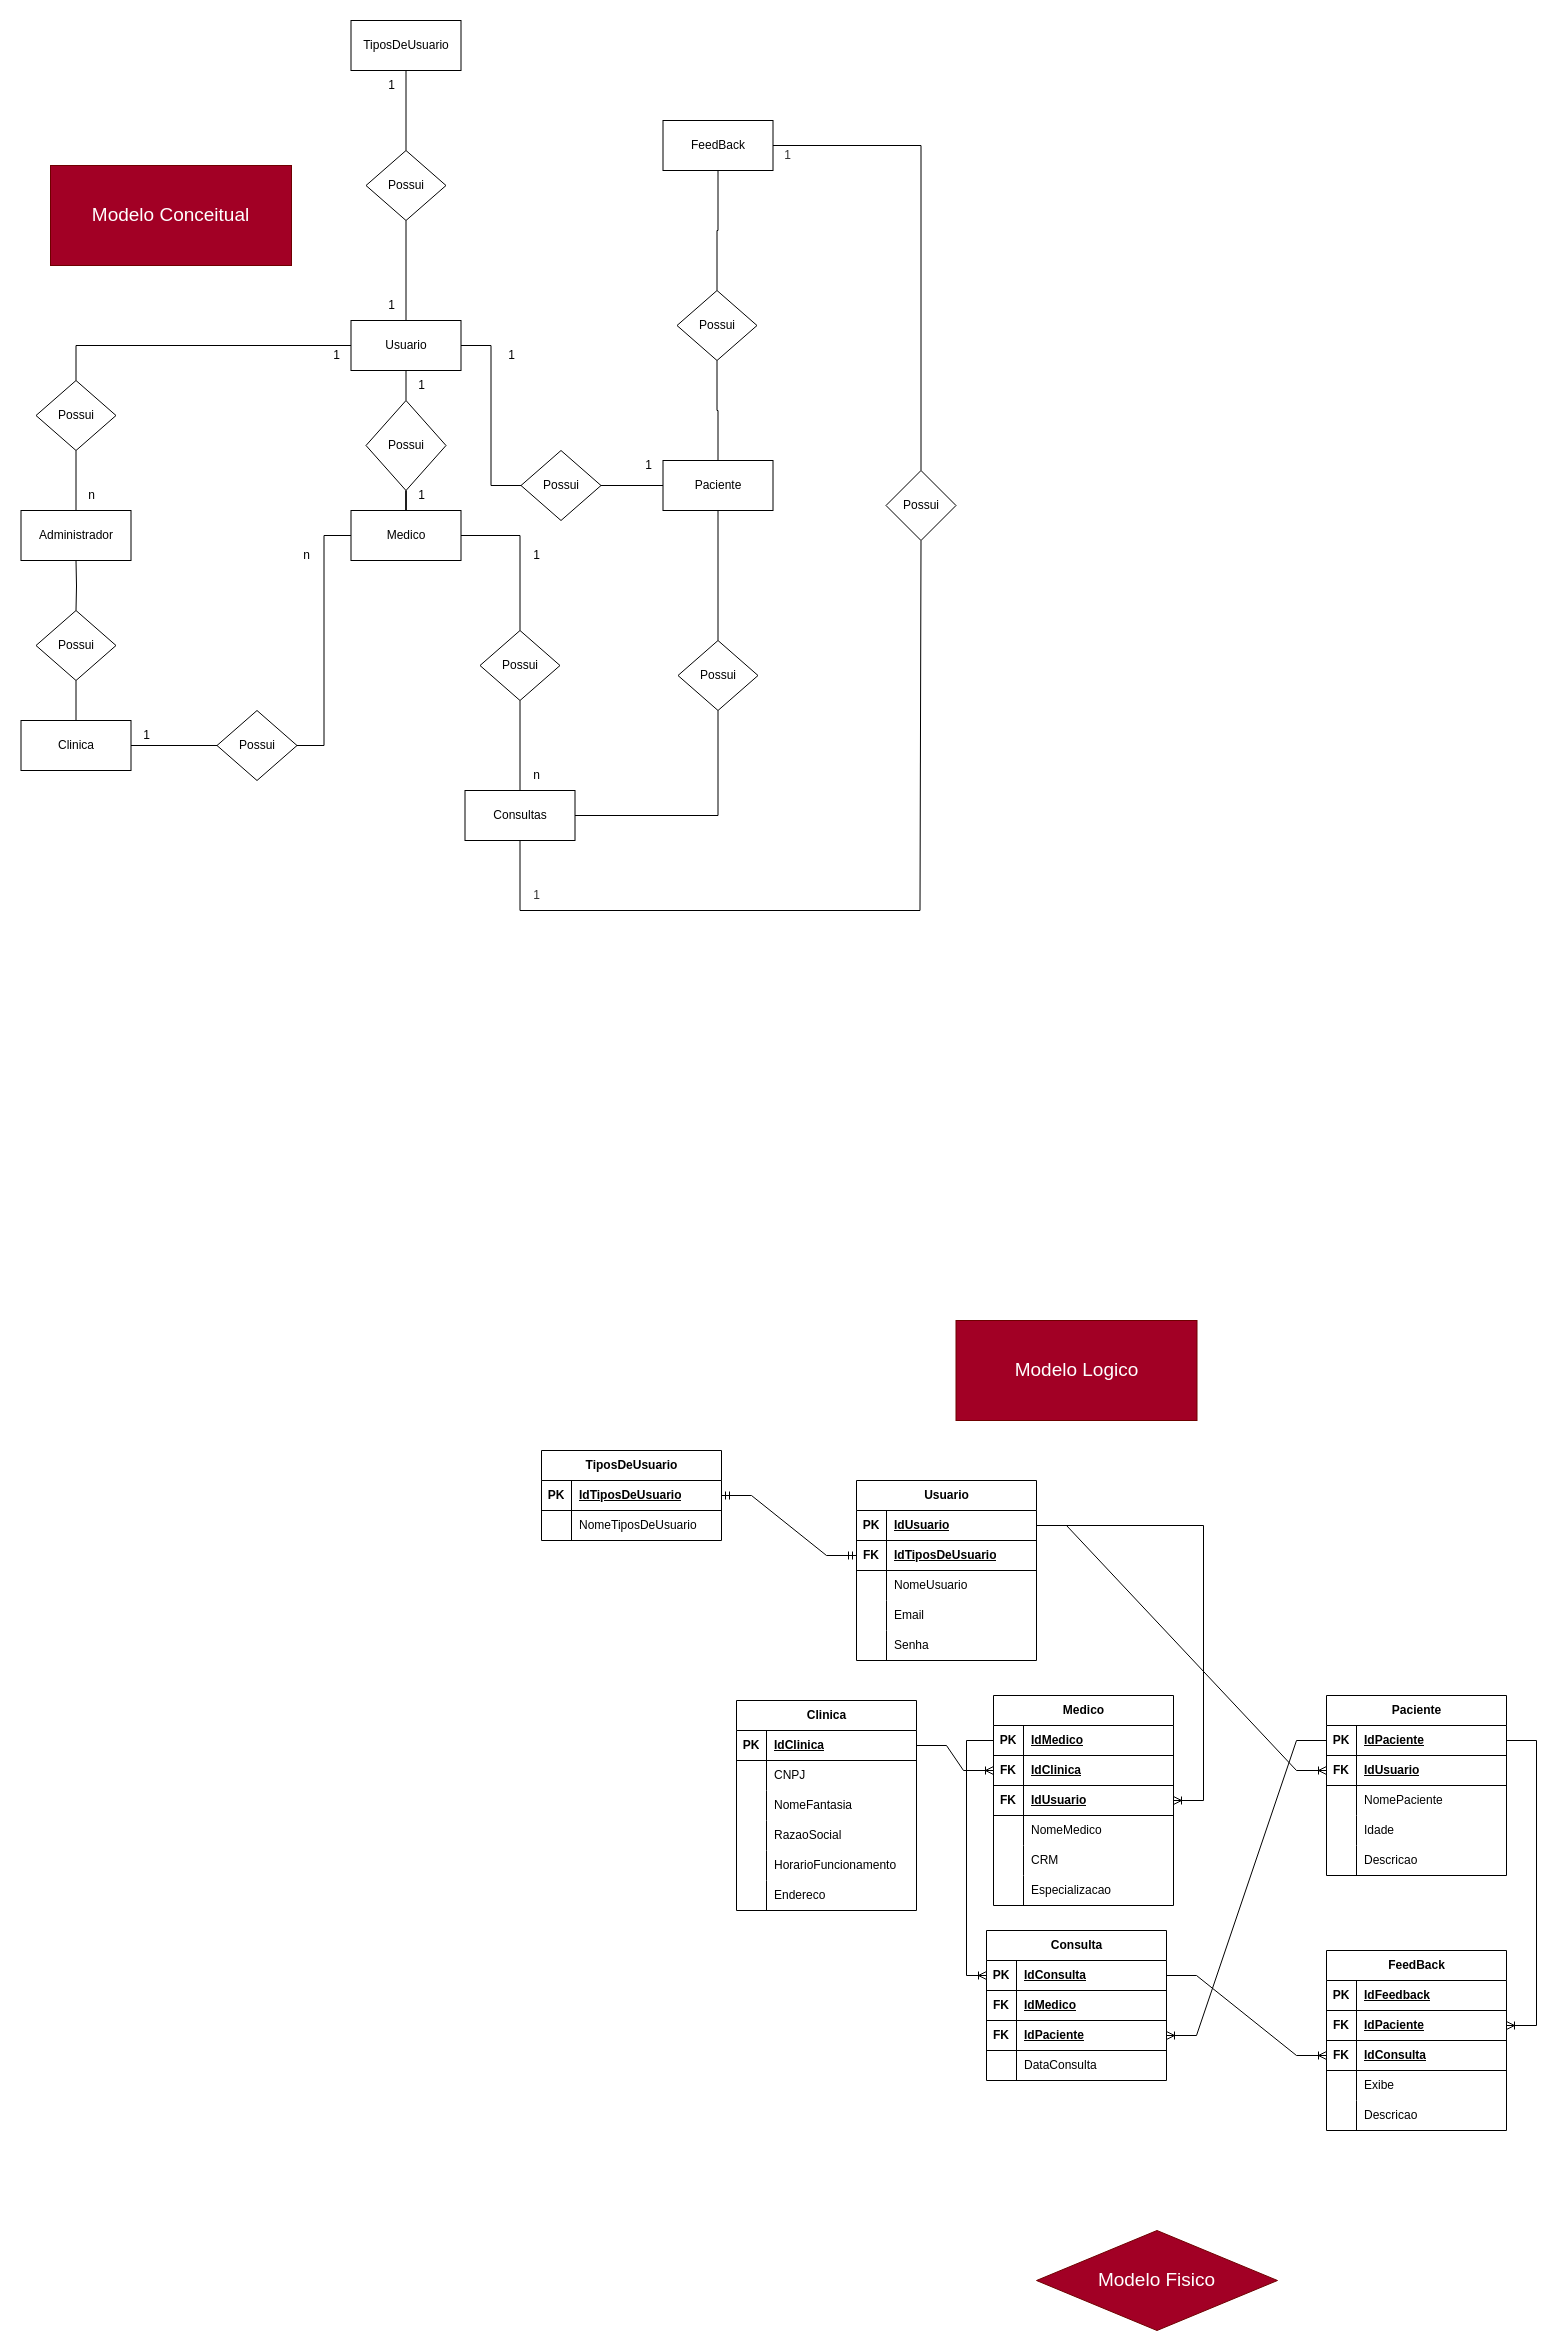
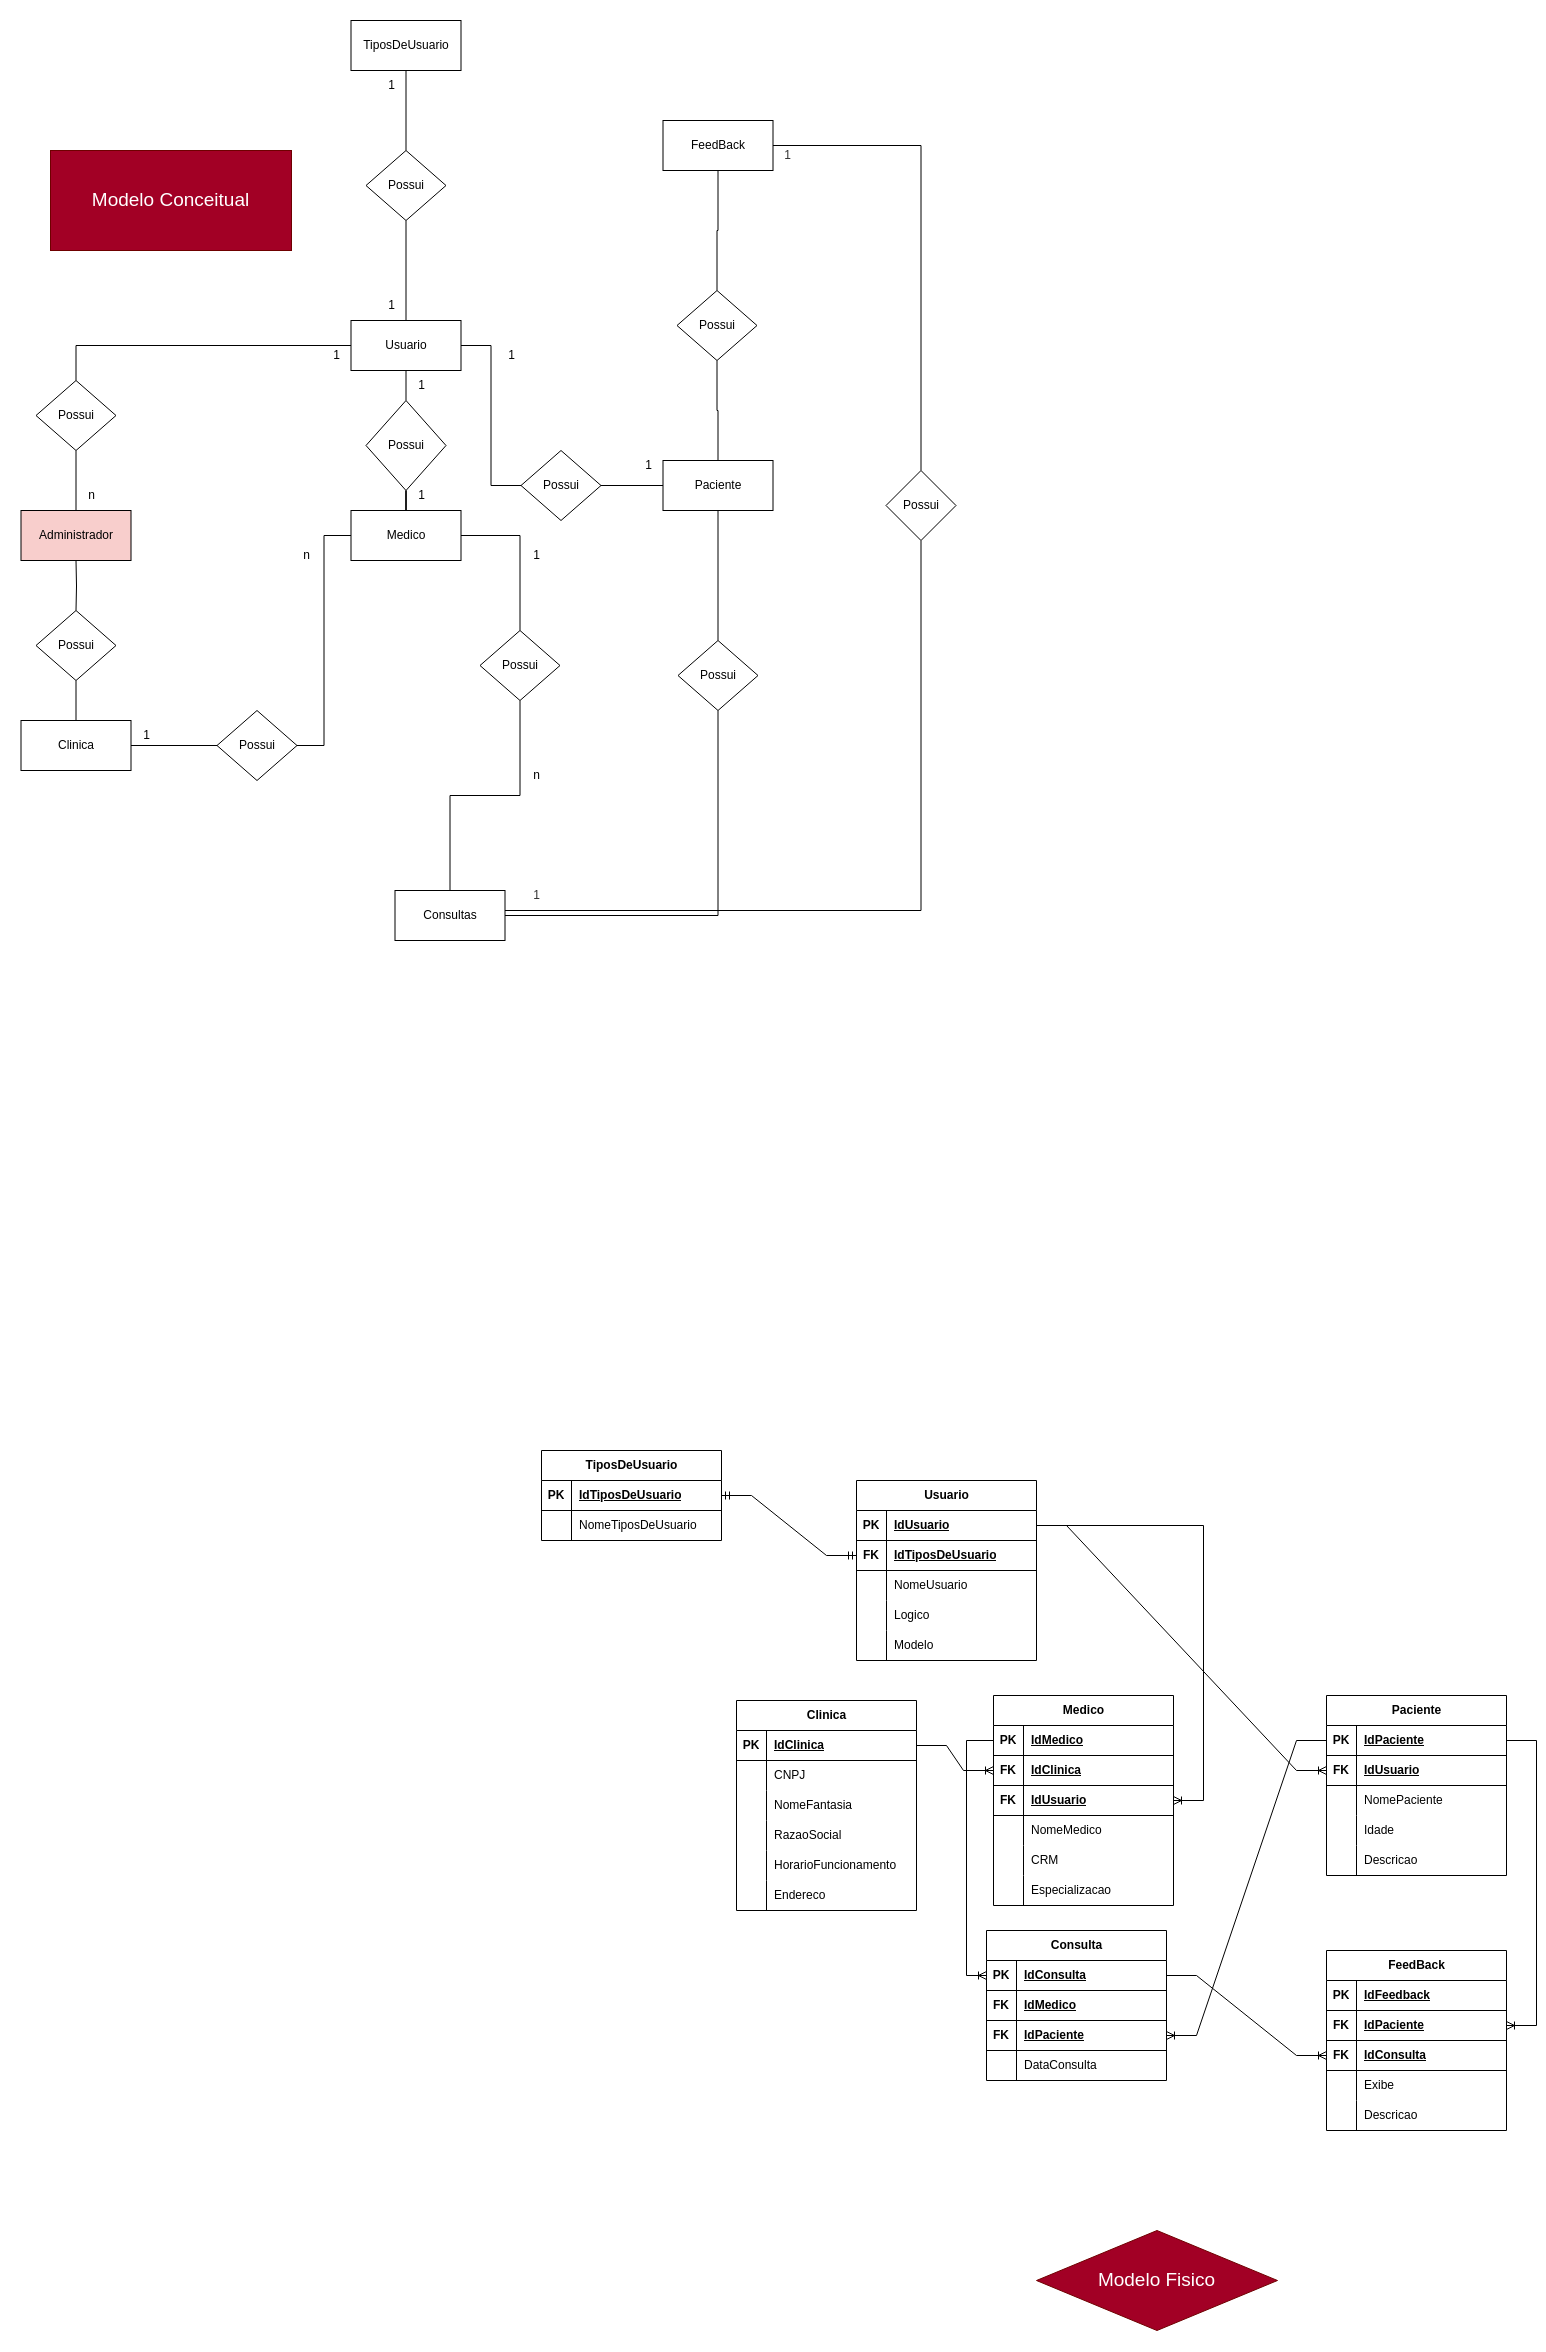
(171, 216) -> (171, 201)
(76, 536) -> (76, 536)
(520, 816) -> (450, 916)
(1077, 1371) -> none
(908, 1616) -> (913, 1616)
(911, 1646) -> (913, 1646)
